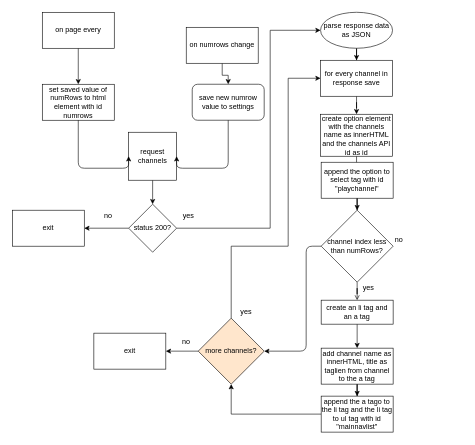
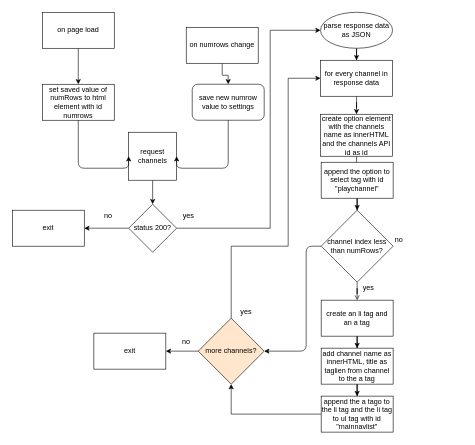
(78, 30) -> (78, 30)
(357, 78) -> (357, 78)
(357, 312) -> (357, 318)
